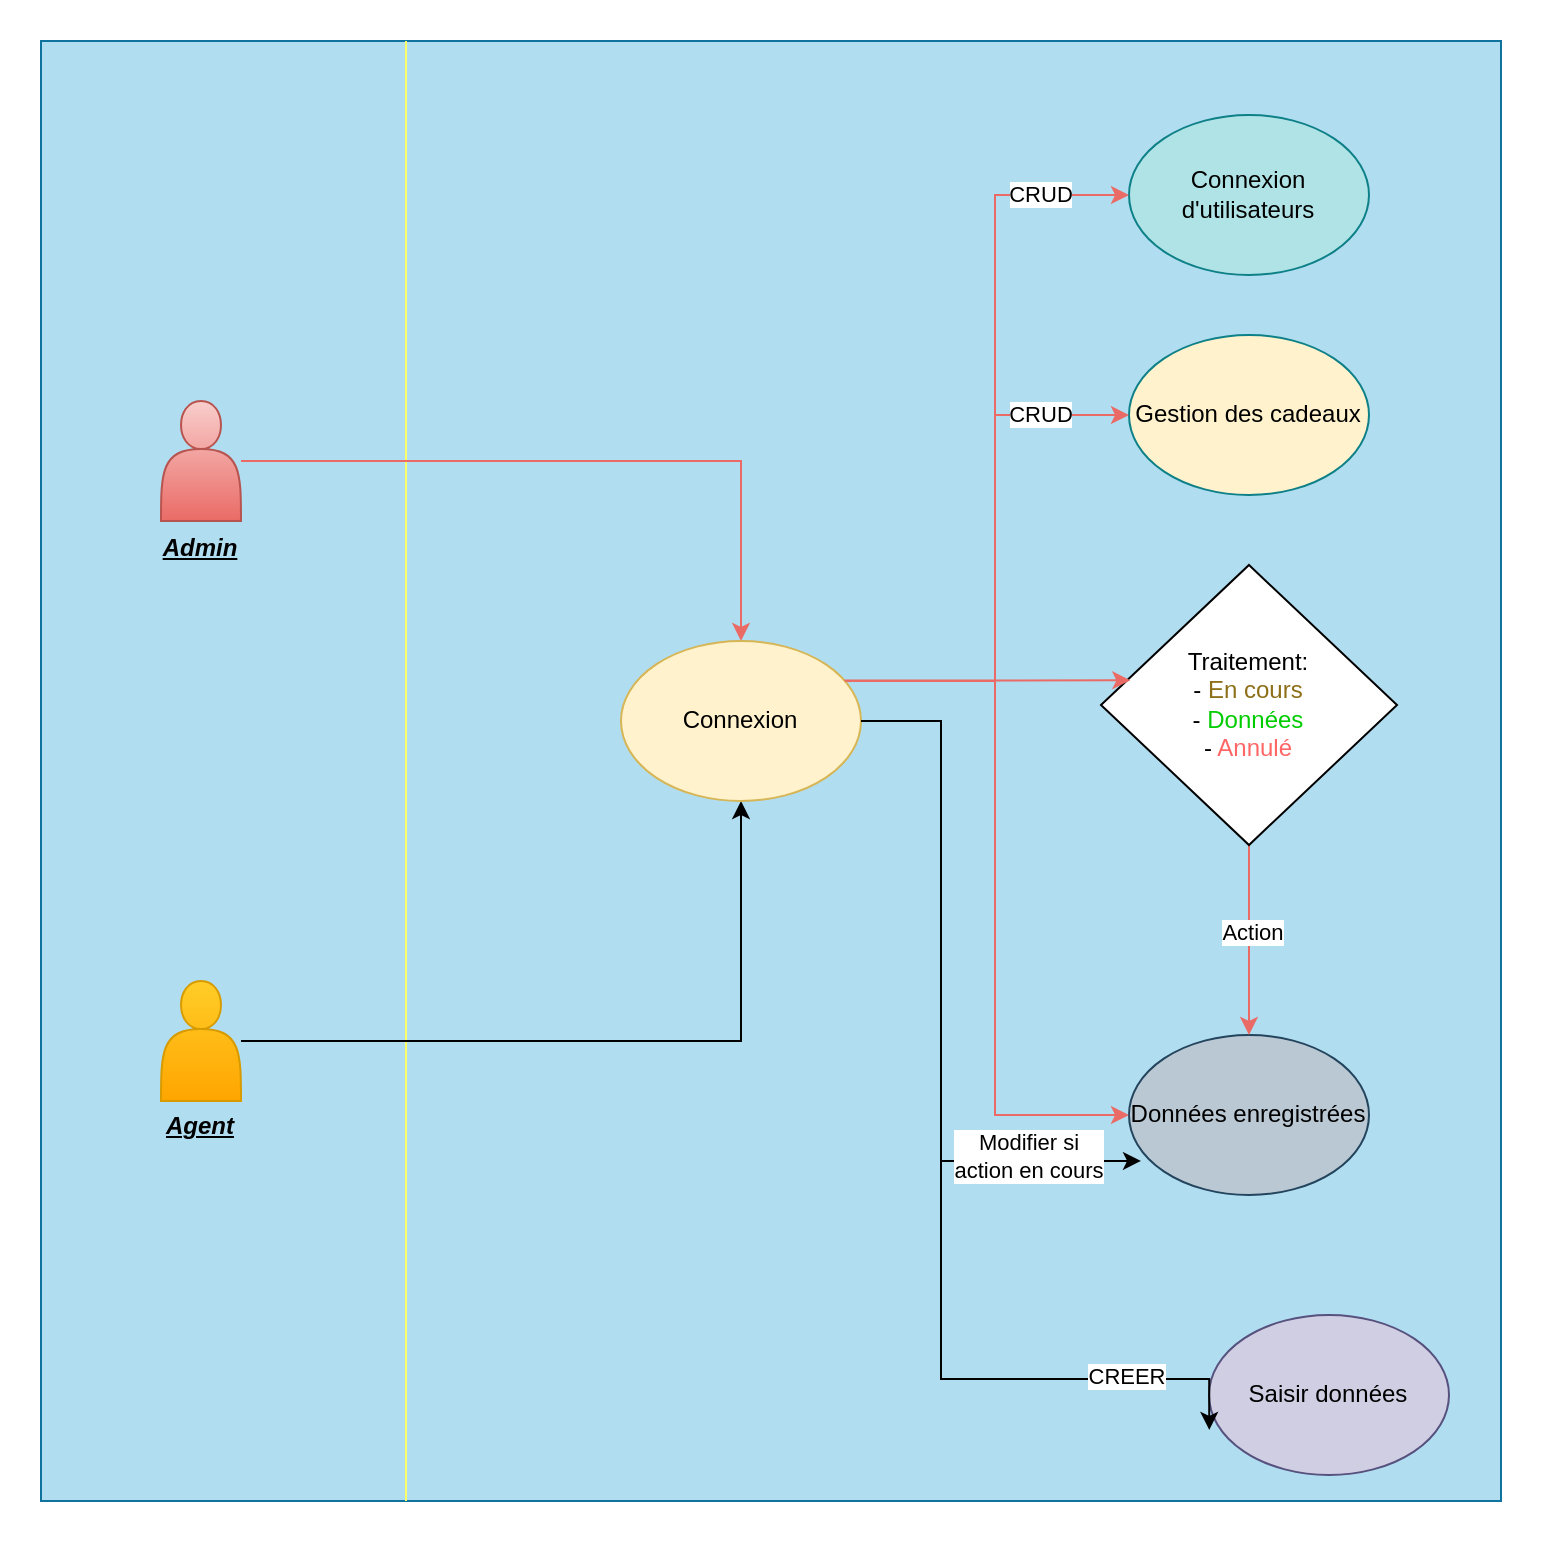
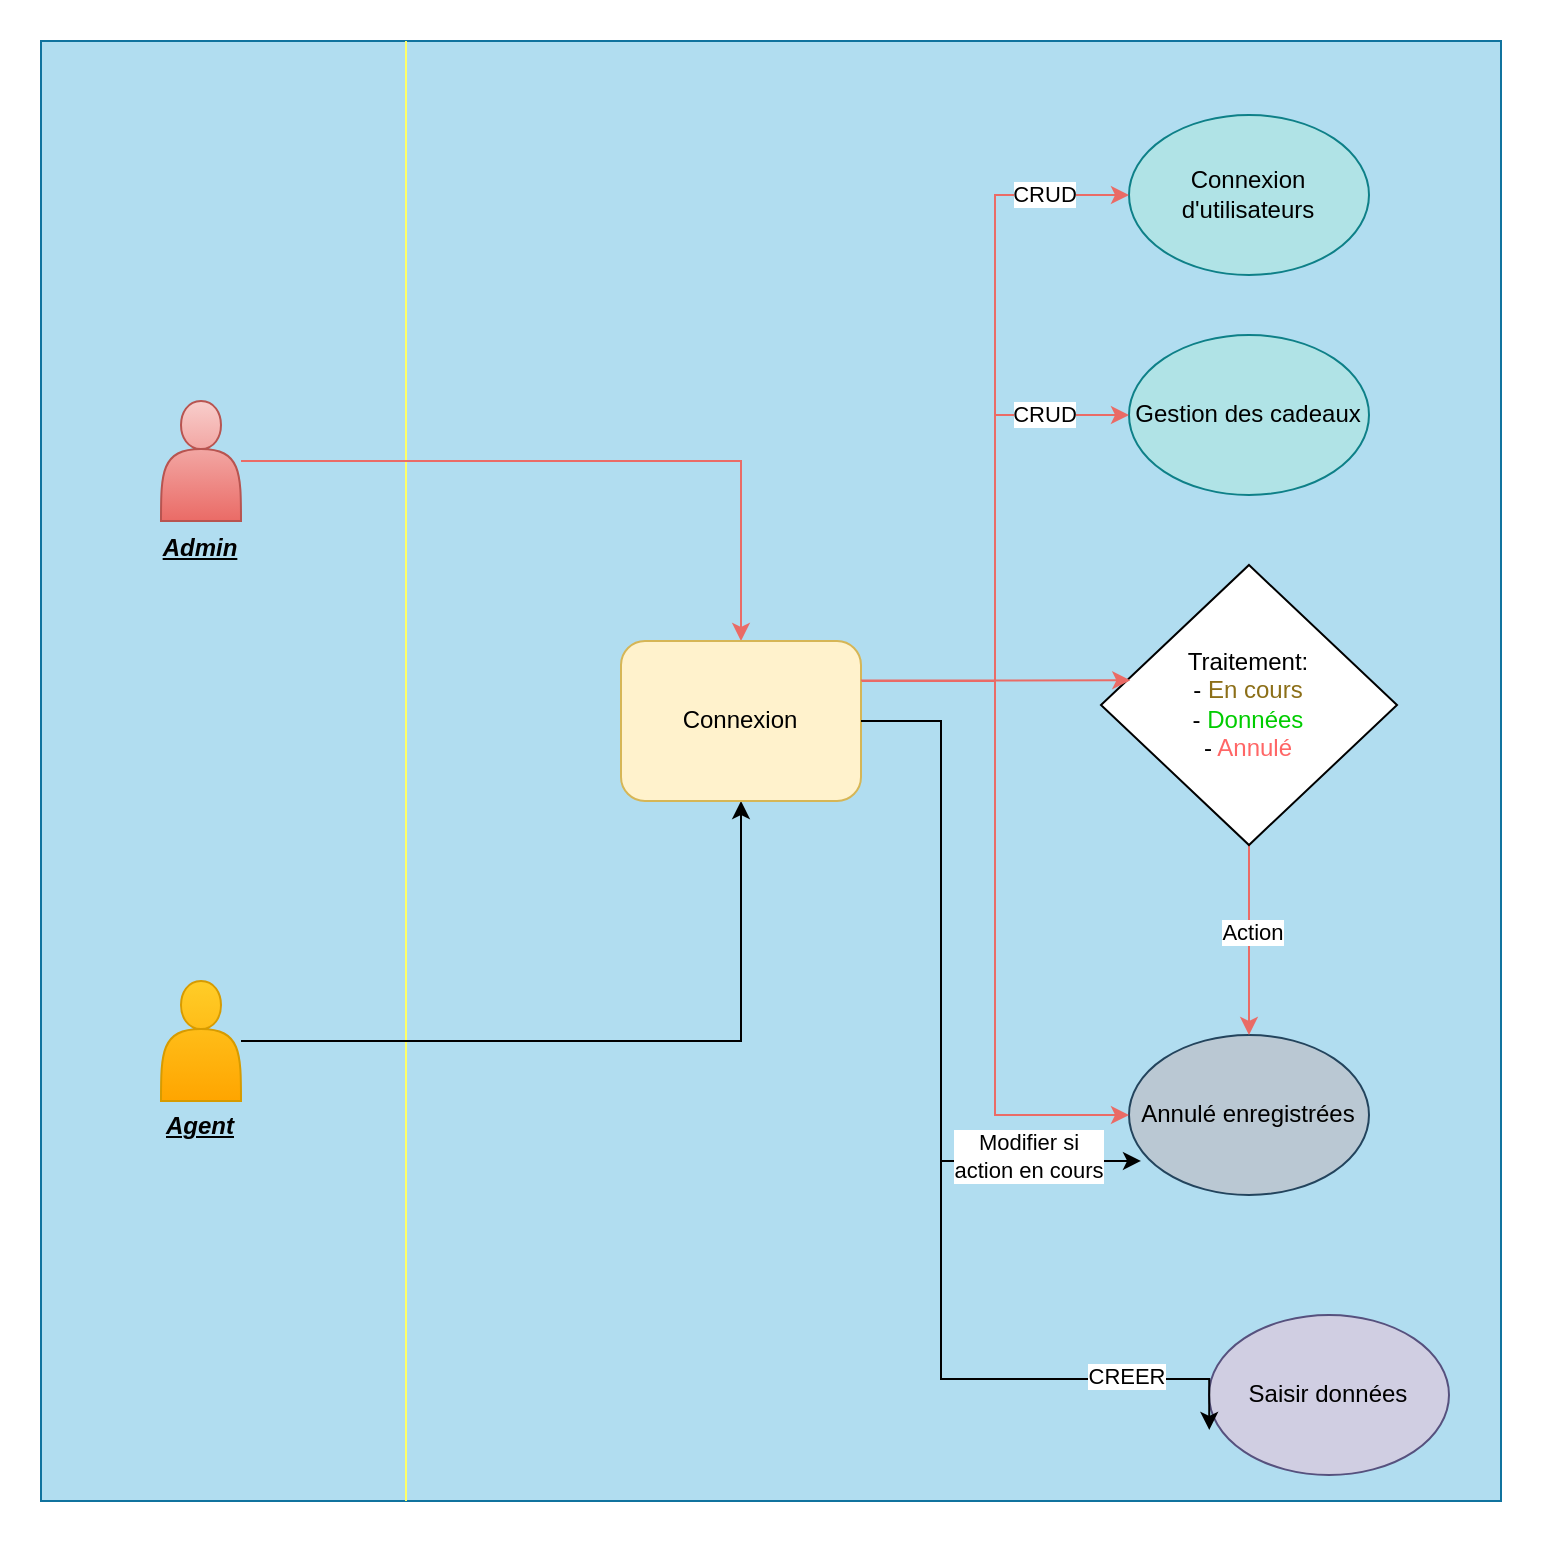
(1249, 415) -> (1249, 415)
(741, 721) -> (741, 721)
(1249, 1115) -> (1249, 1115)
